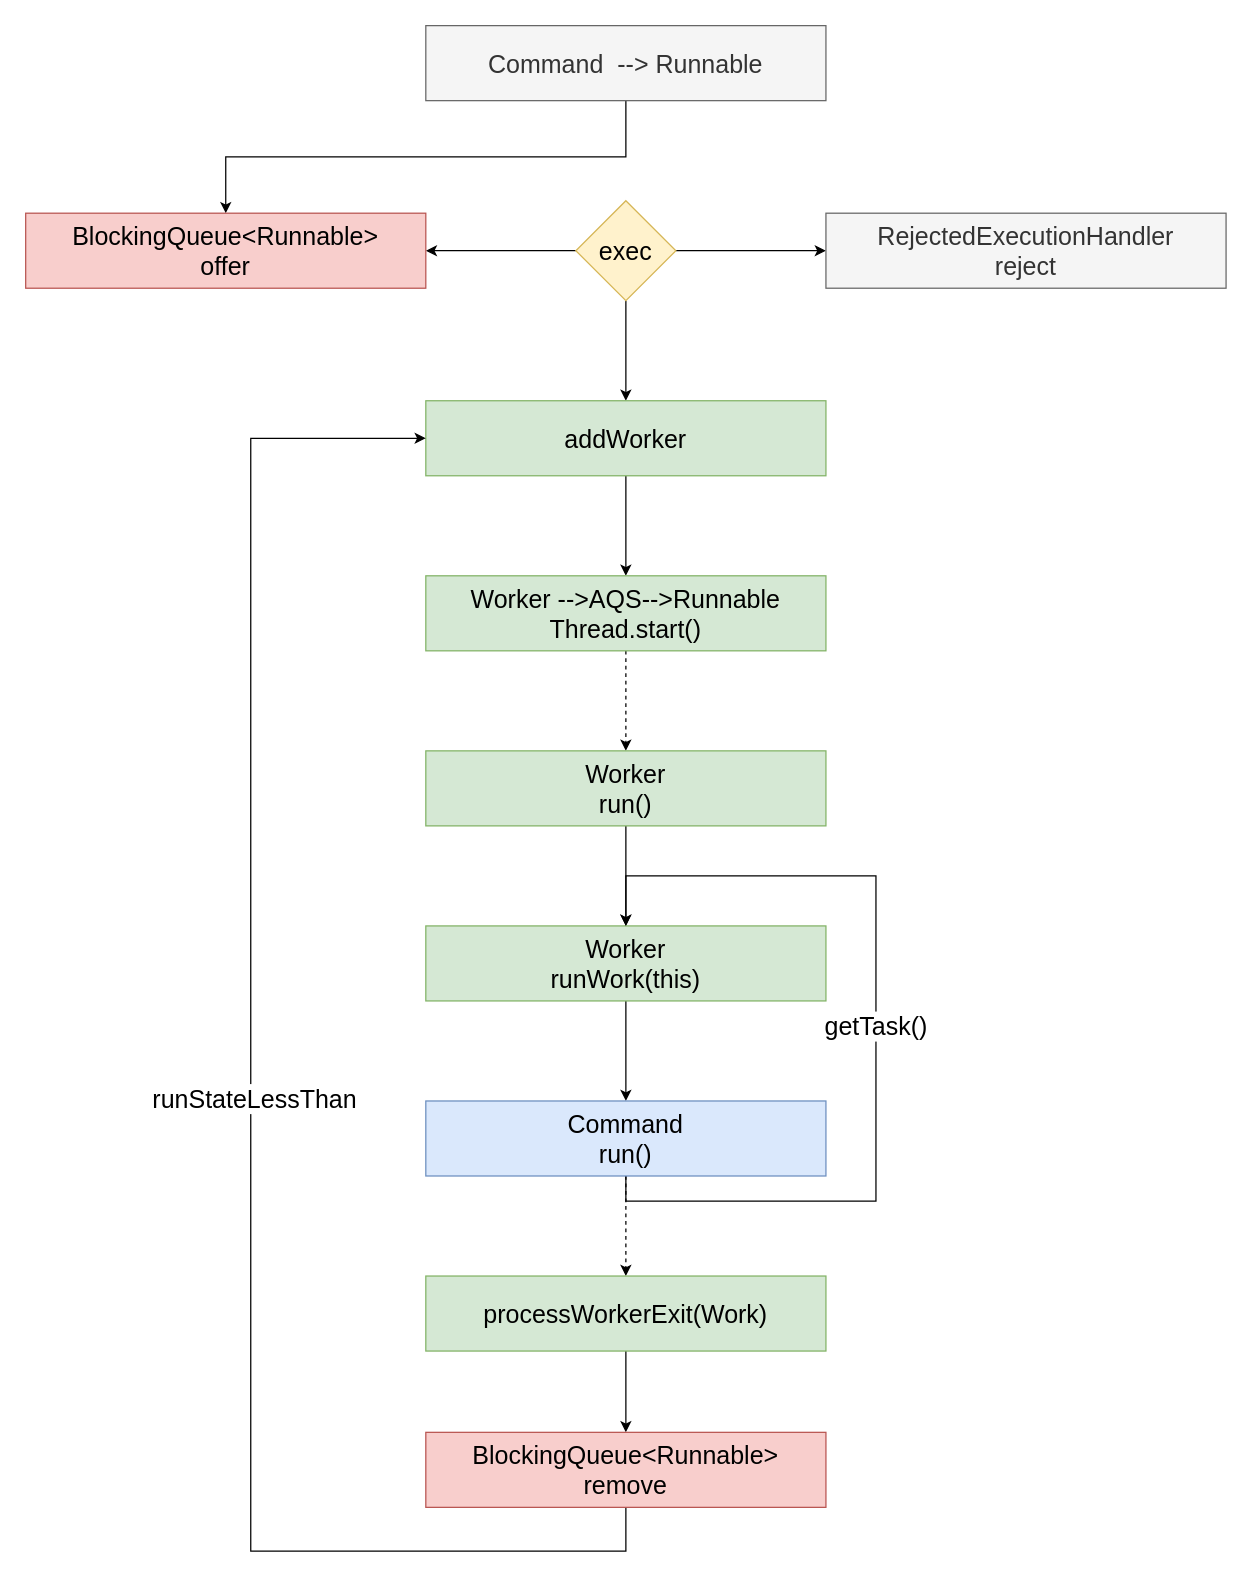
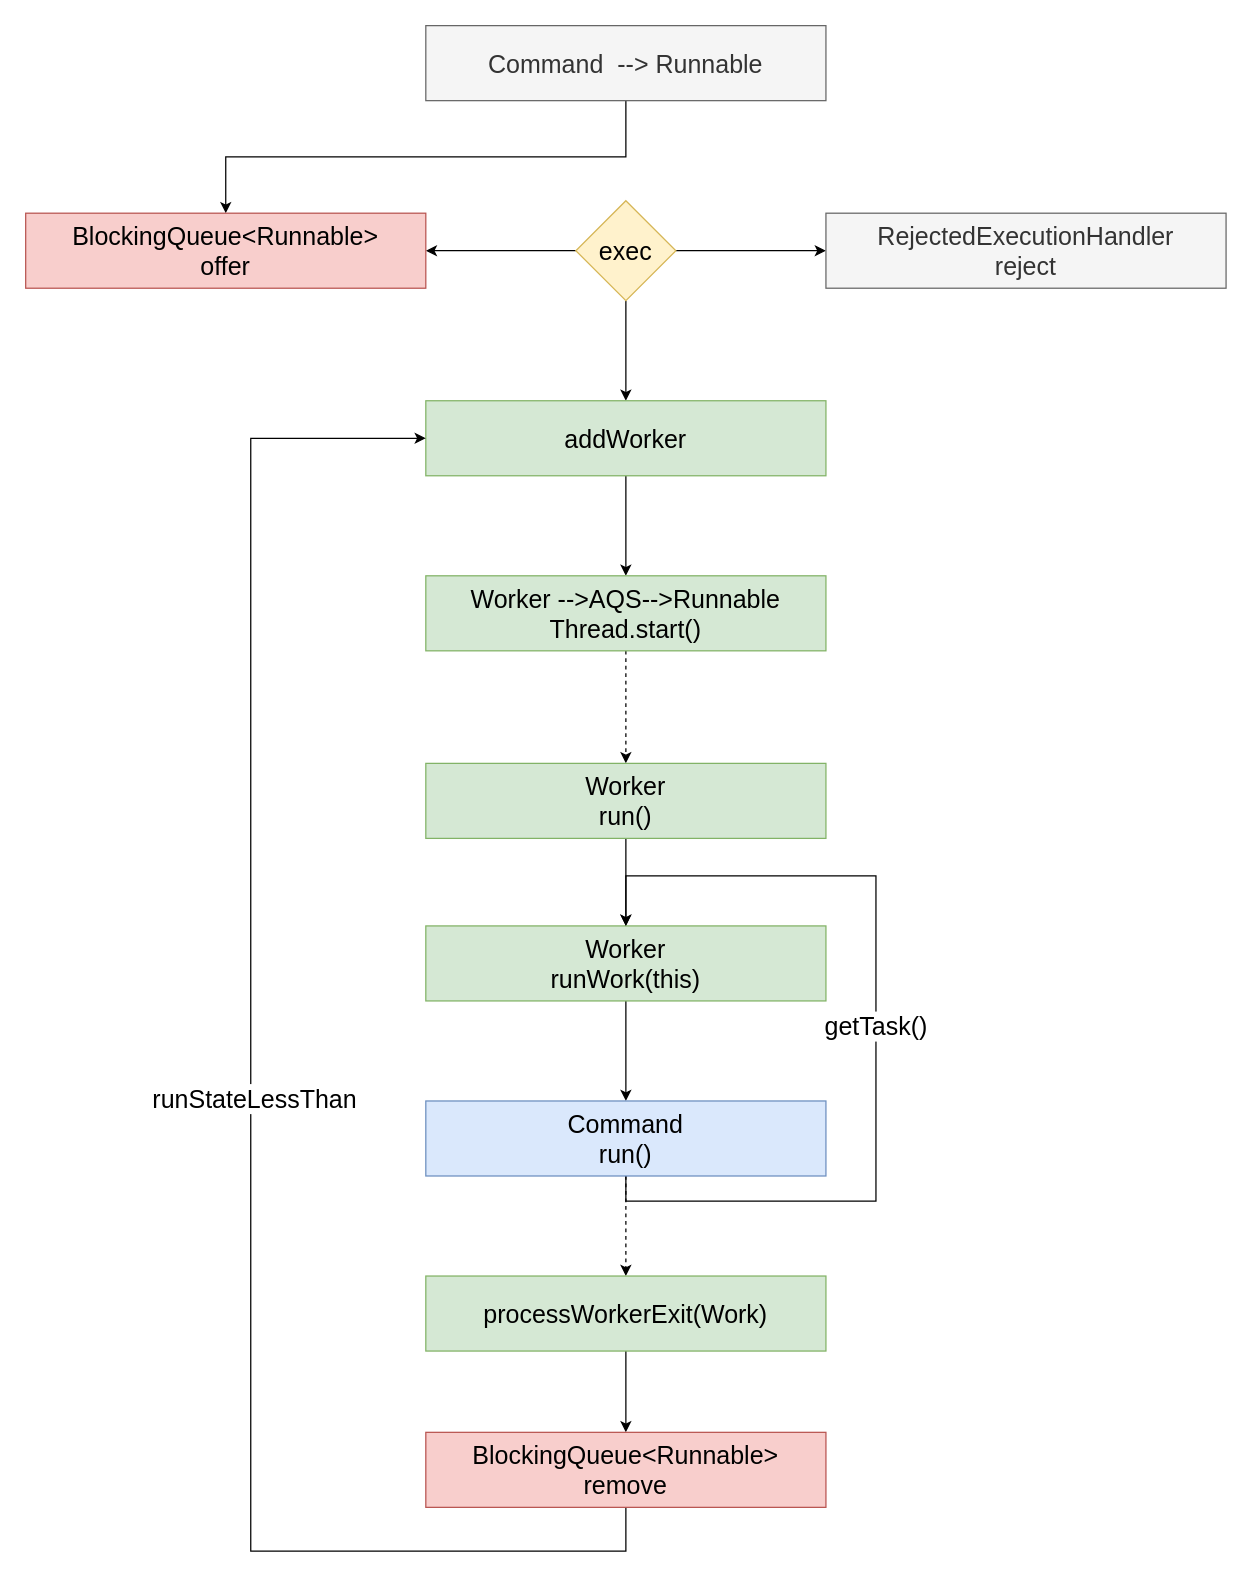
(626, 788) -> (626, 801)
